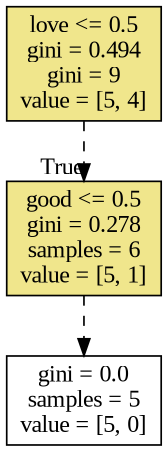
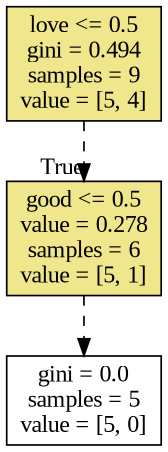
(84, 64) -> (84, 64)
(84, 238) -> (84, 238)
